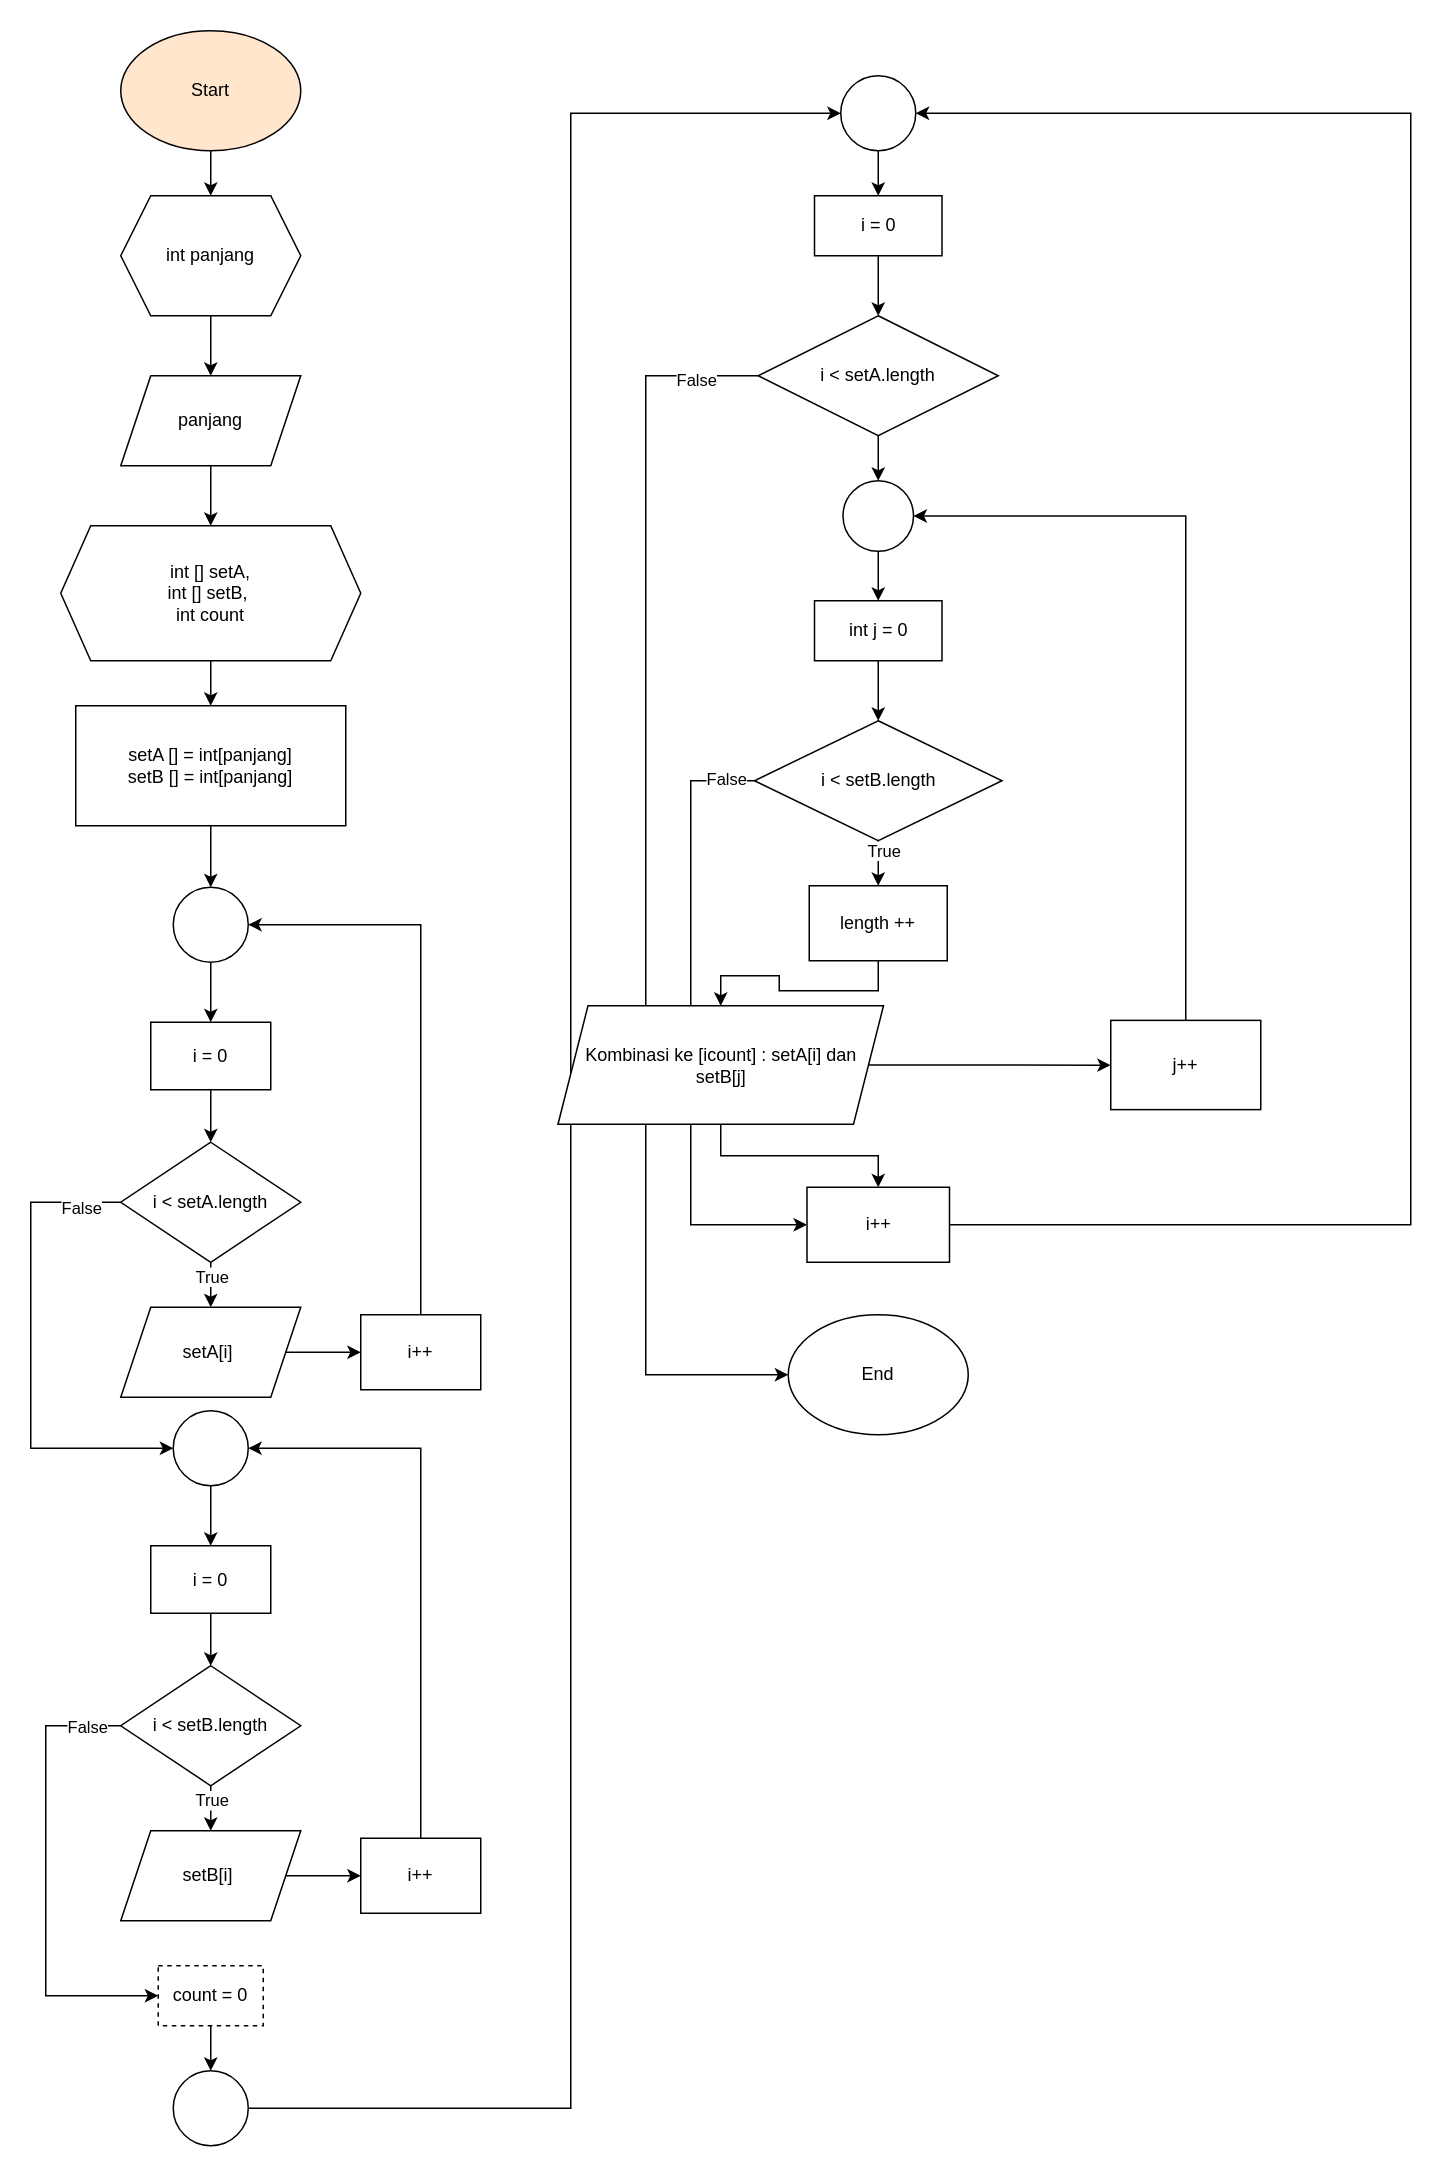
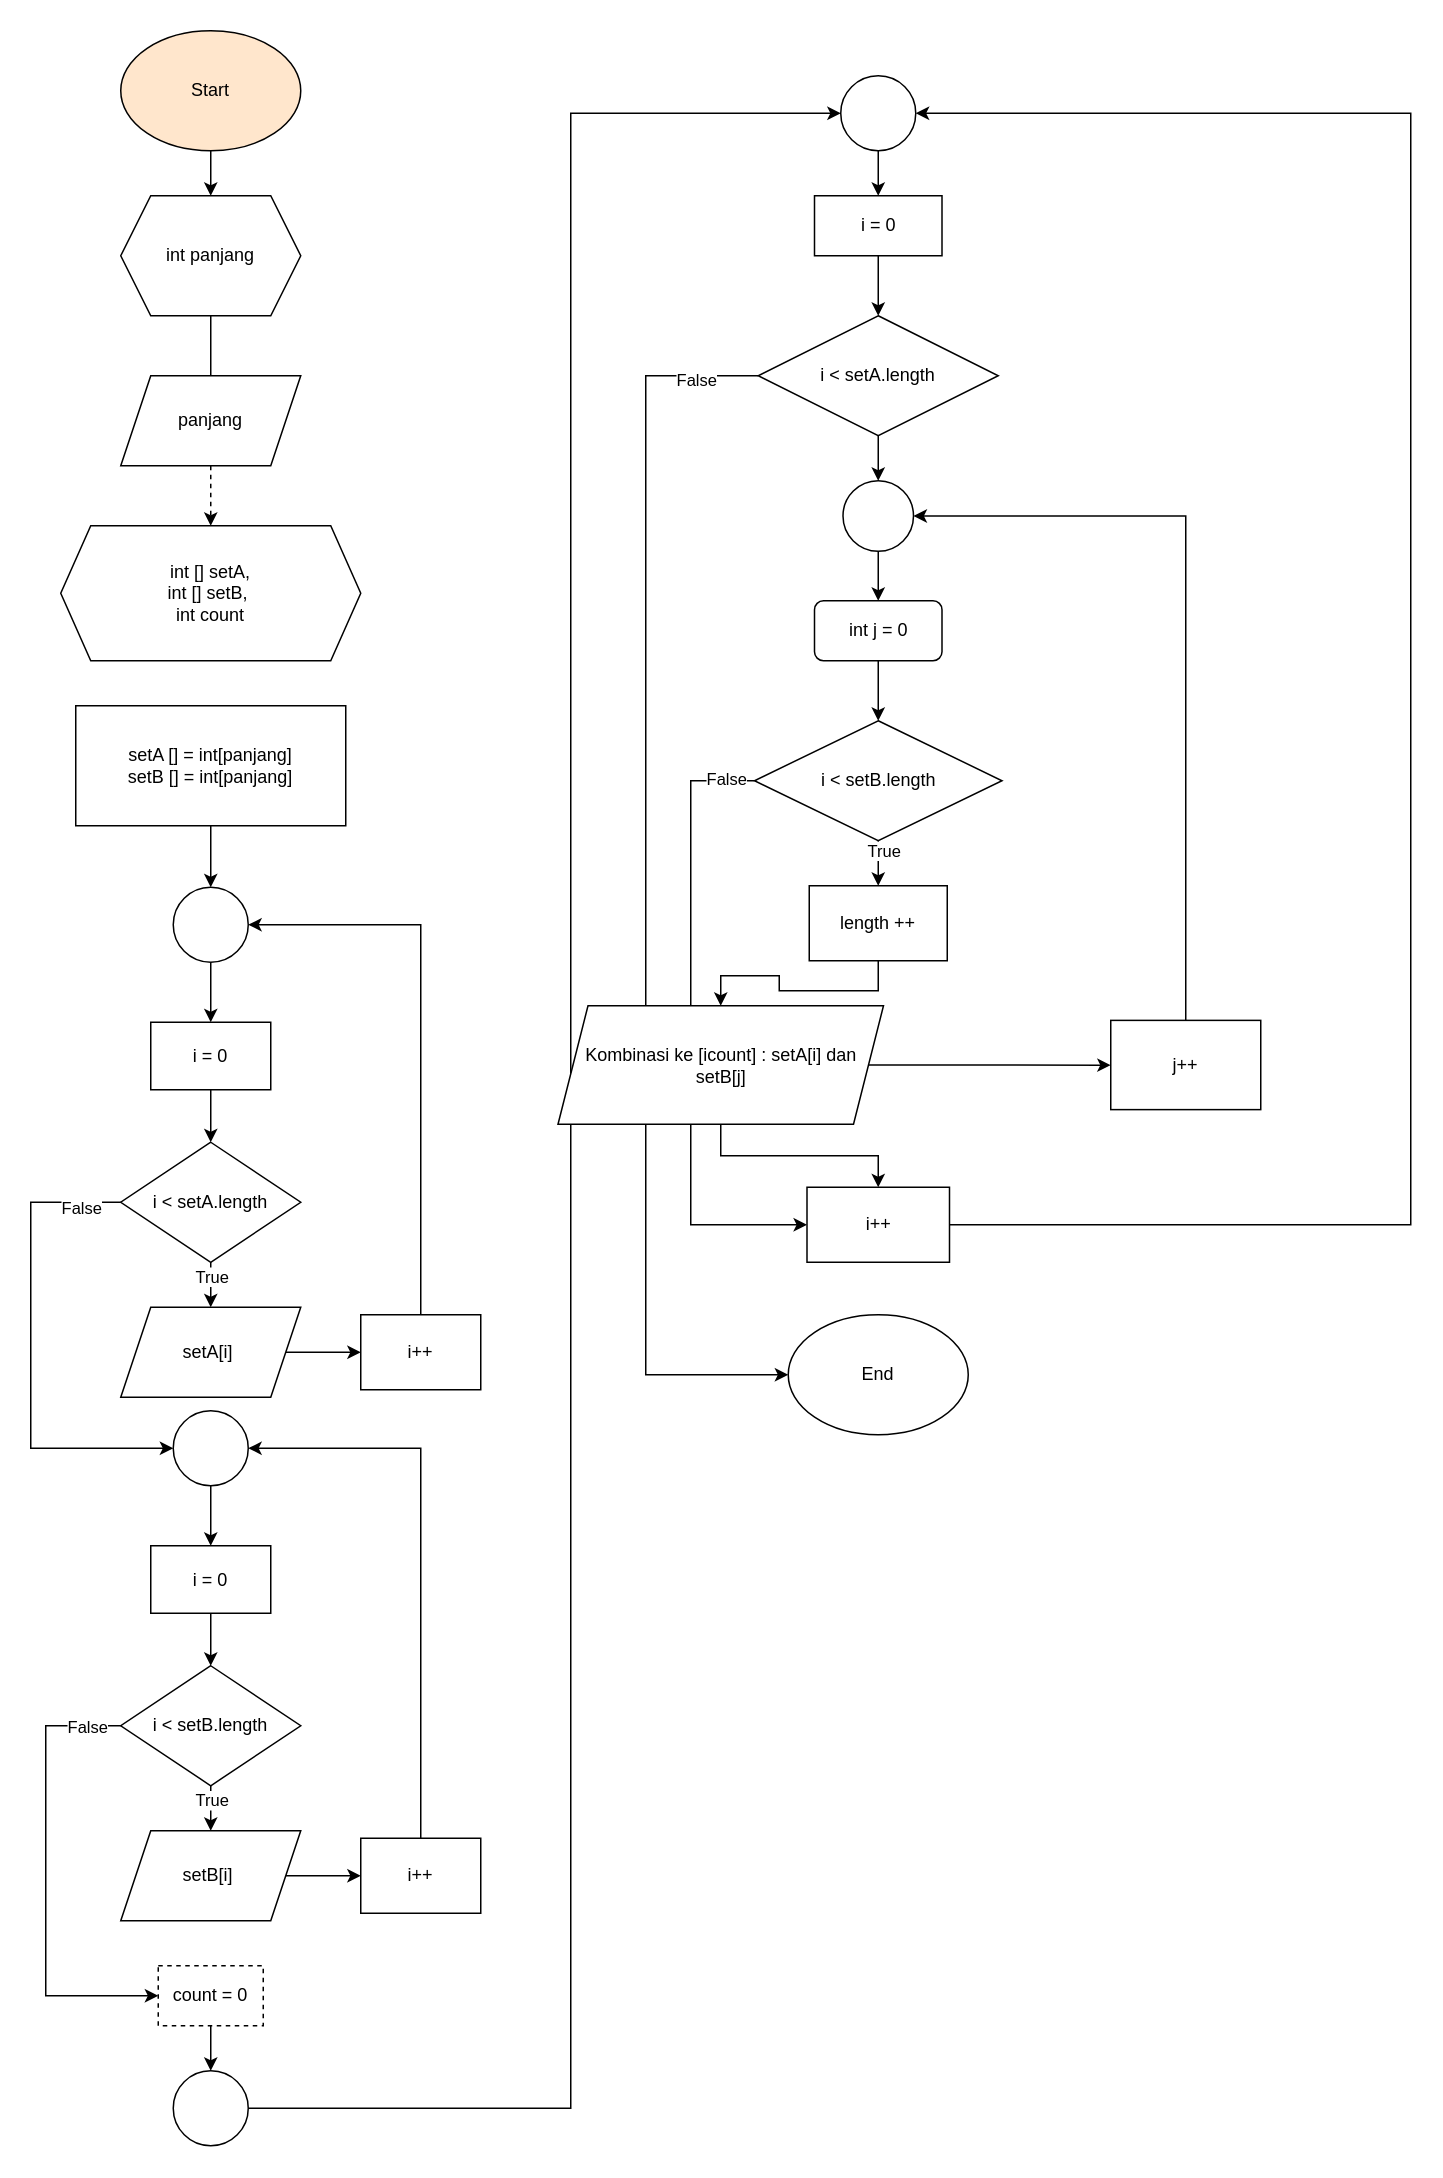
(211, 364) -> (211, 368)
(211, 490) -> (211, 490)
(878, 631) -> (878, 631)
(211, 689) -> none
